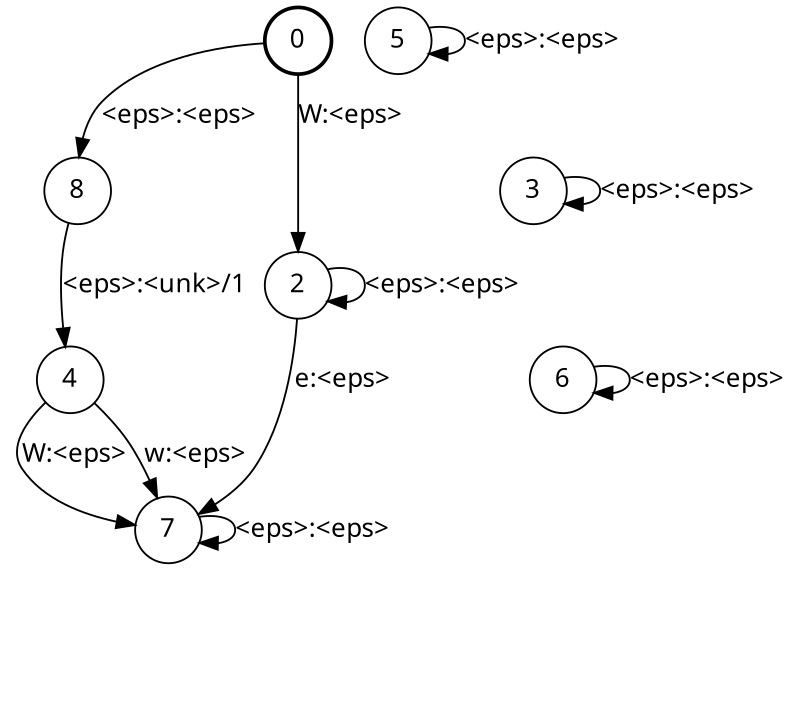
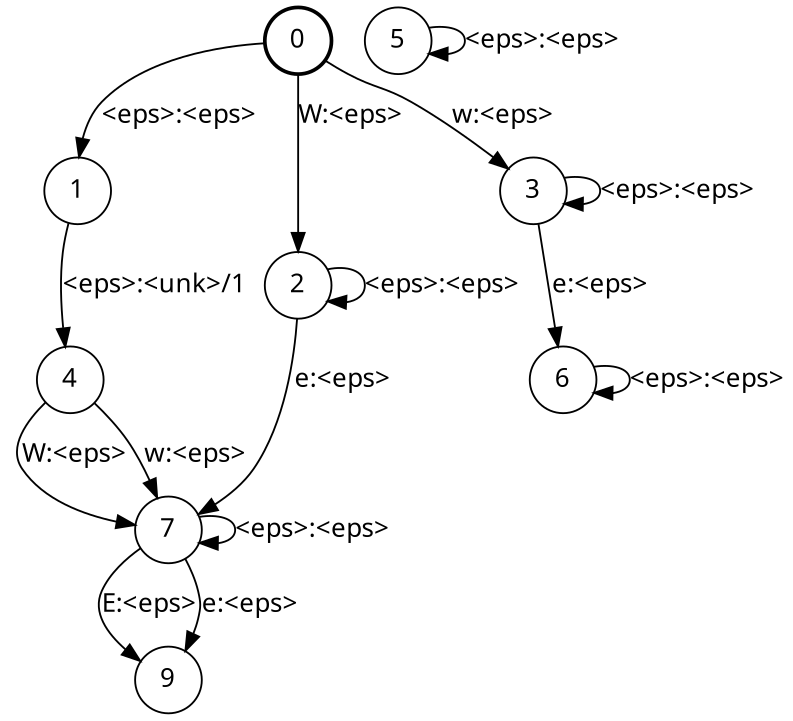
none -> (413, 103)
(78, 191) -> (78, 191)
none -> (547, 276)
none -> (168, 680)
